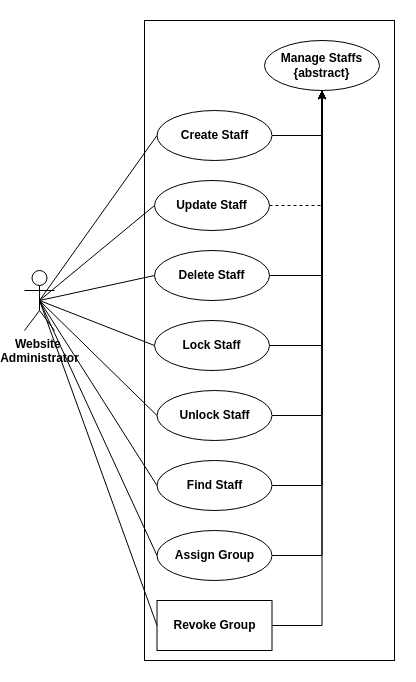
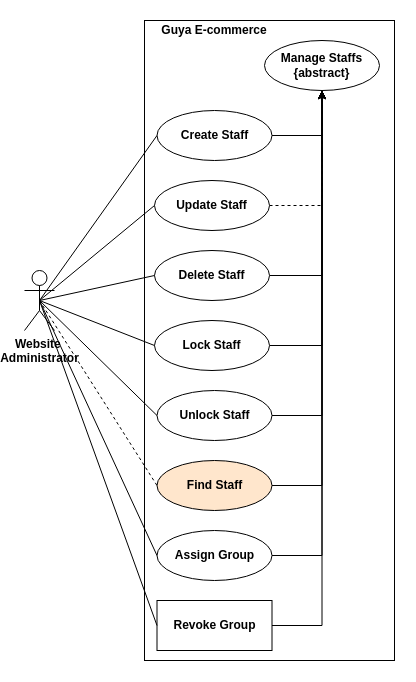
none -> (215, 31)
(100, 396) -> (100, 396)
(215, 486) -> (215, 486)
